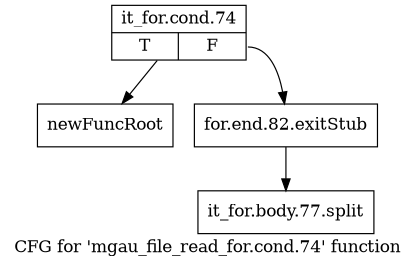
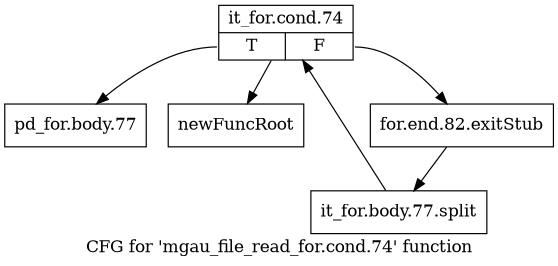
none -> (75, 125)
none -> (348, 131)
